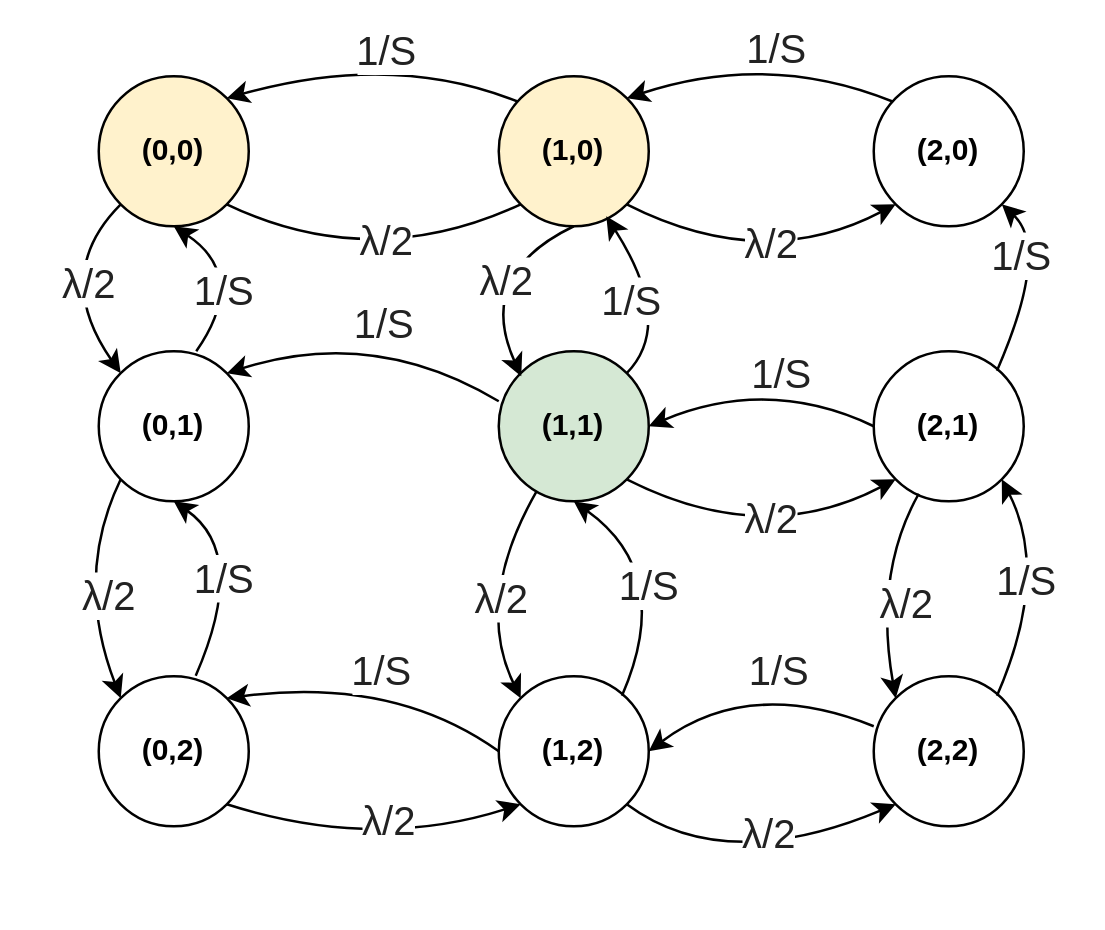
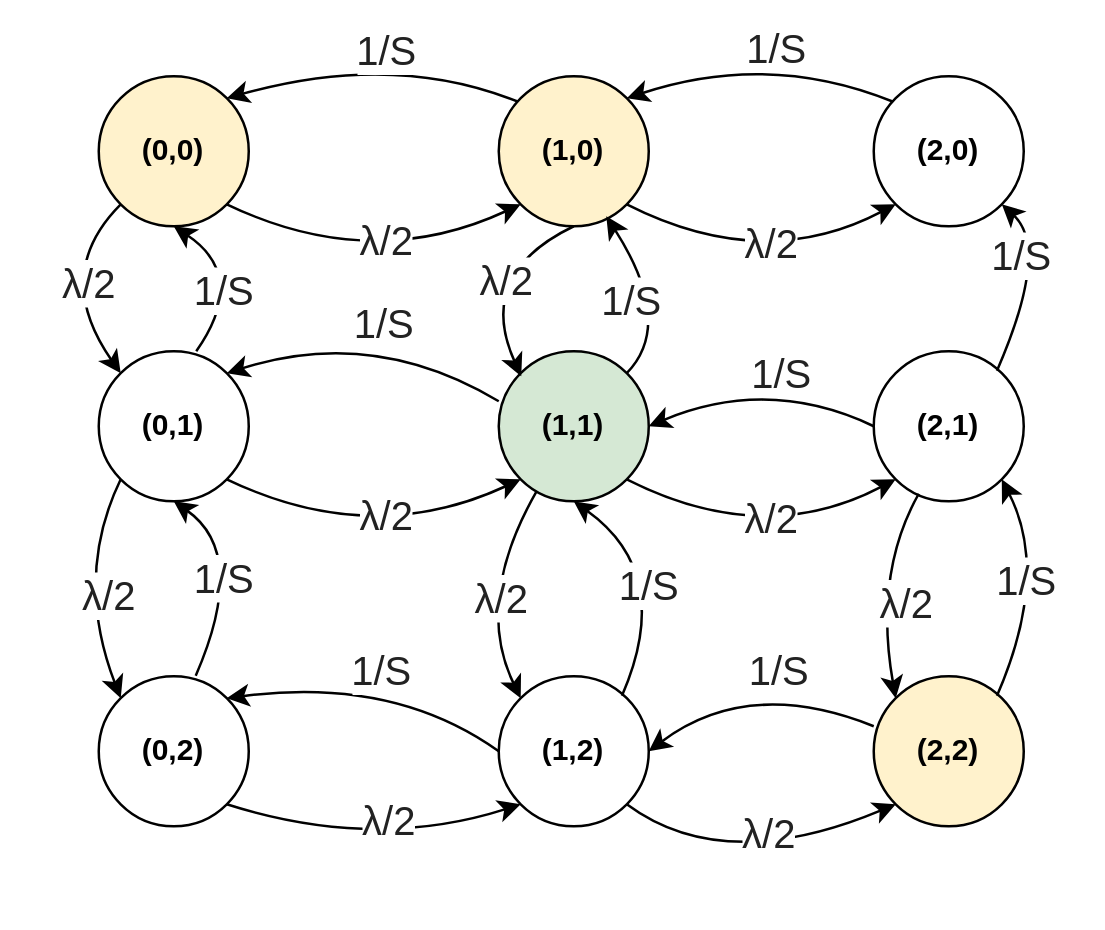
(466, 225) -> (460, 228)
none -> (305, 507)
(949, 751) -> (949, 751)
